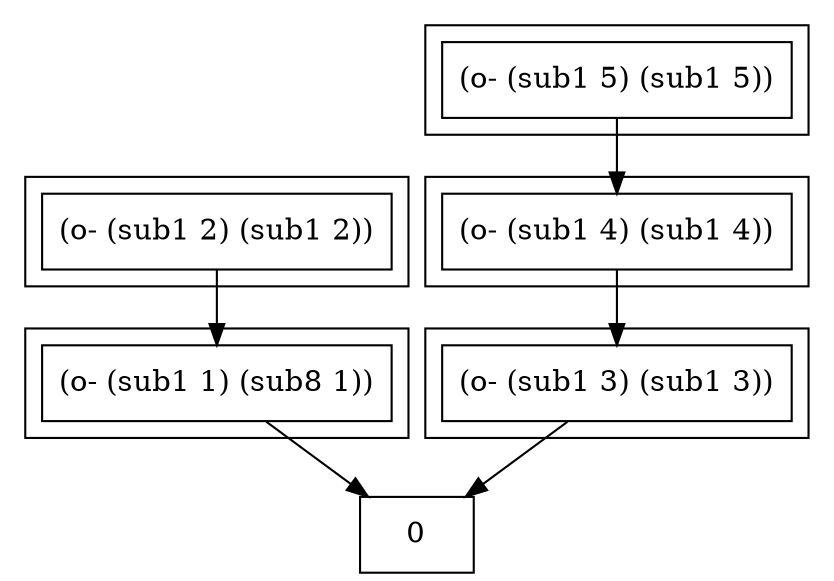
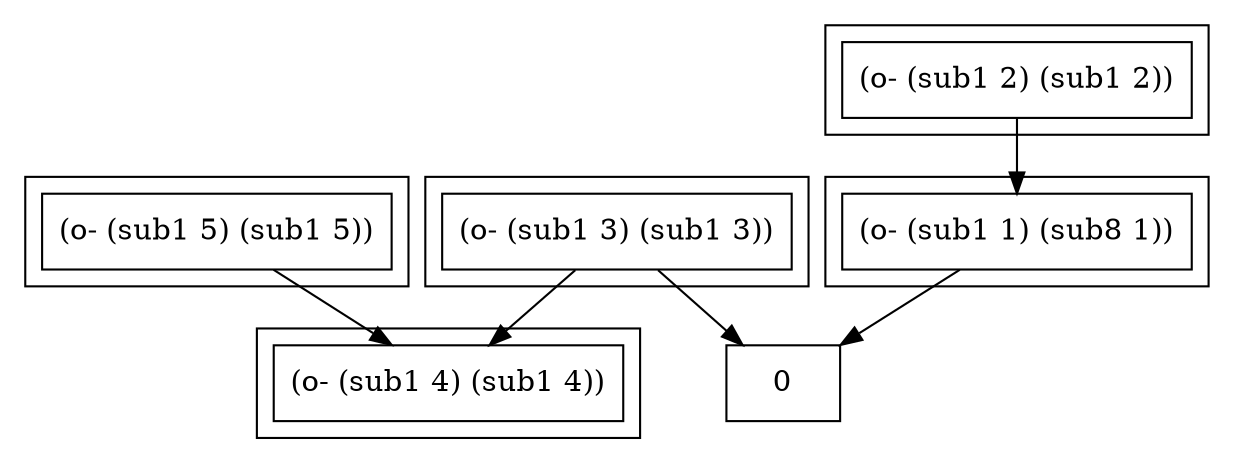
(617, 300) -> (540, 301)
